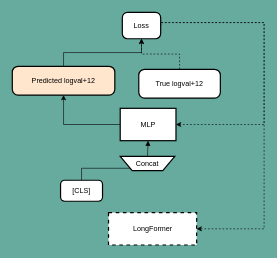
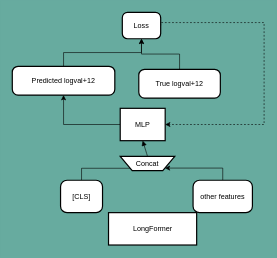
(168, 54) -> (168, 54)
(64, 81) -> (64, 81)
(148, 125) -> (143, 125)
none -> (223, 170)
(82, 191) -> (82, 197)
none -> (223, 197)
(153, 229) -> (153, 229)
(202, 229) -> none
